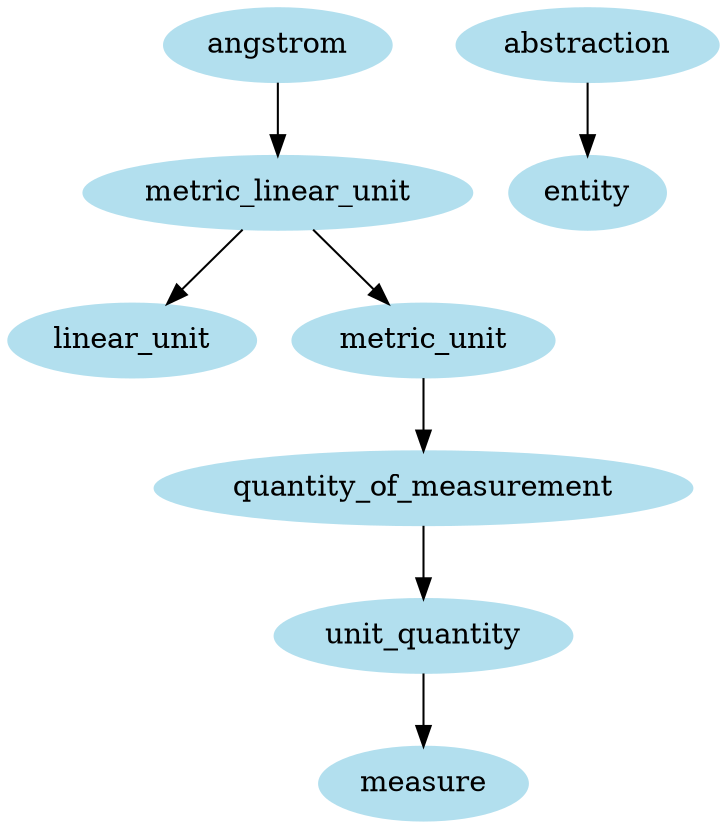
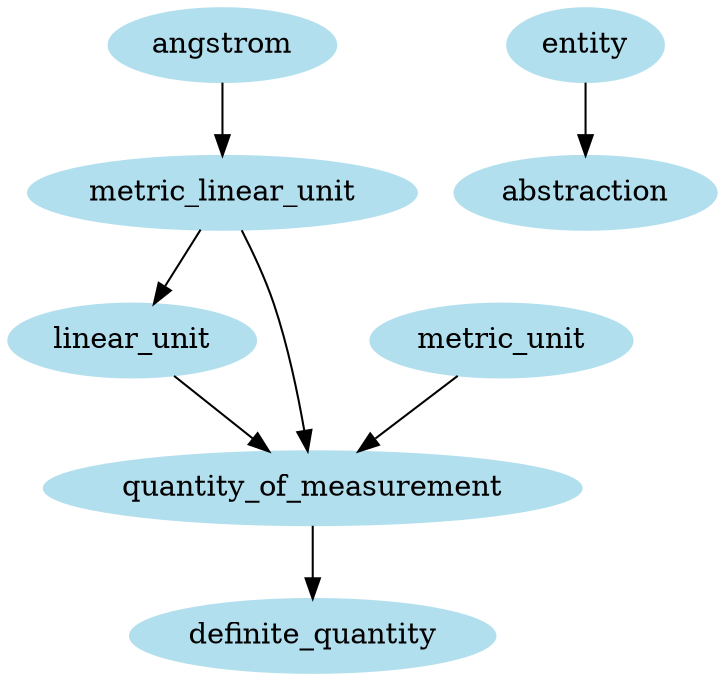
(588, 109) -> (586, 109)
(344, 260) -> (281, 328)
none -> (213, 407)
(423, 636) -> (313, 636)
(423, 784) -> none
